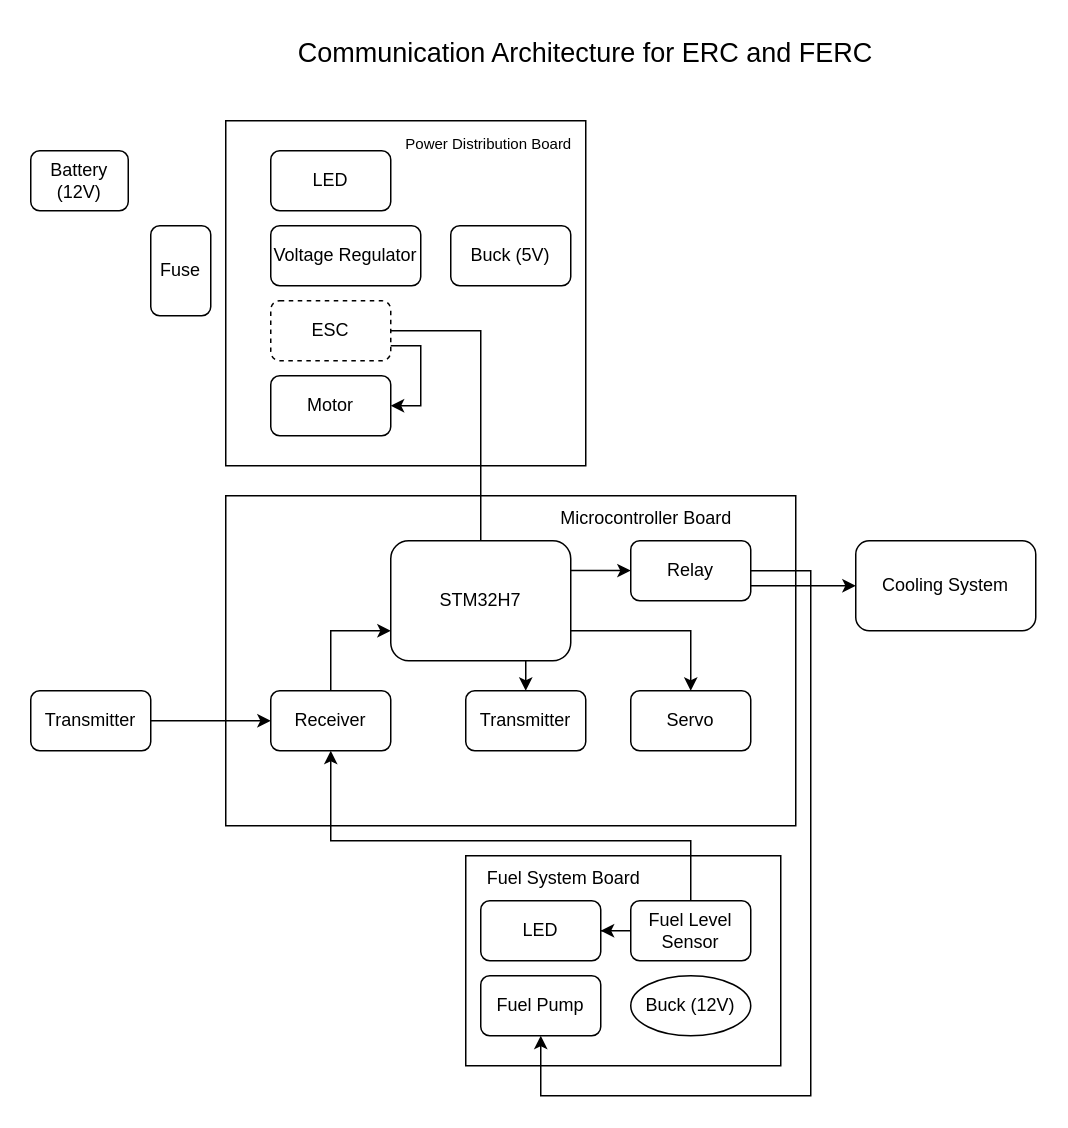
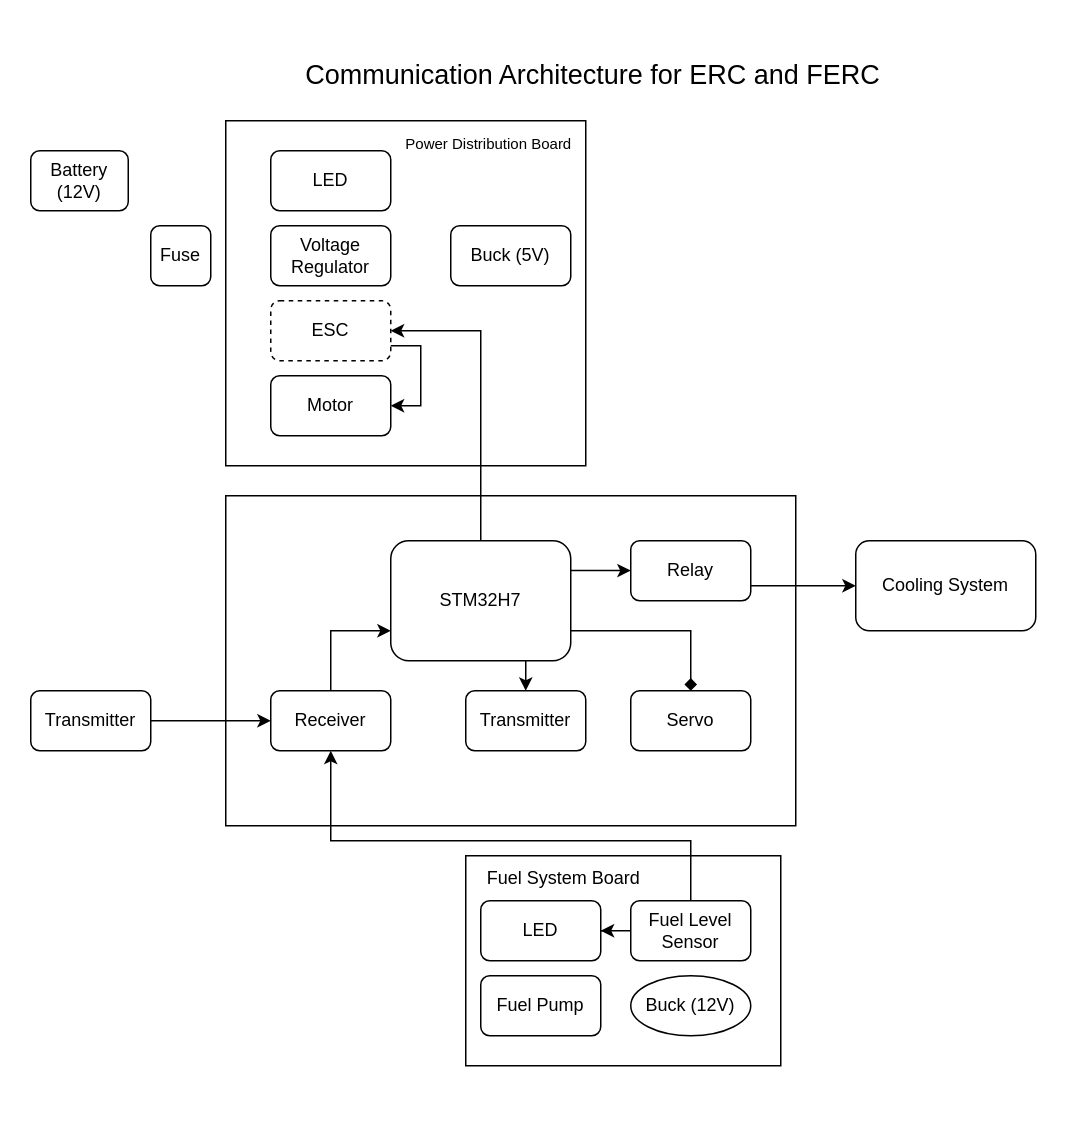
(586, 53) -> (593, 76)
(346, 256) -> (331, 256)
(181, 271) -> (181, 256)
(397, 331) -> (402, 331)
(646, 518) -> none
(691, 679) -> (691, 678)
(811, 963) -> none
